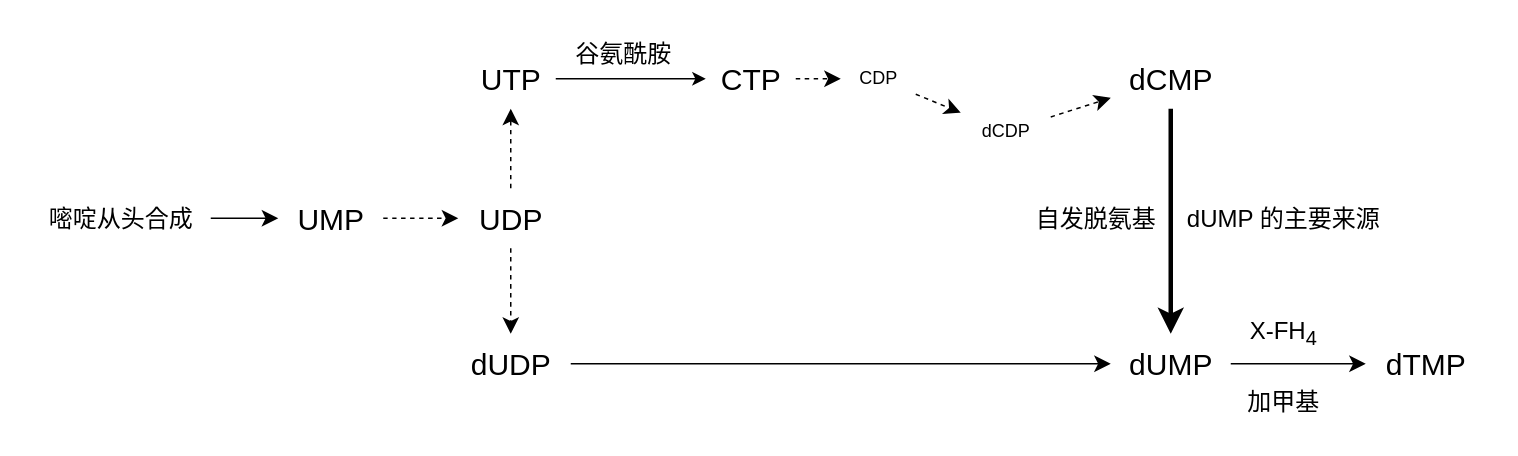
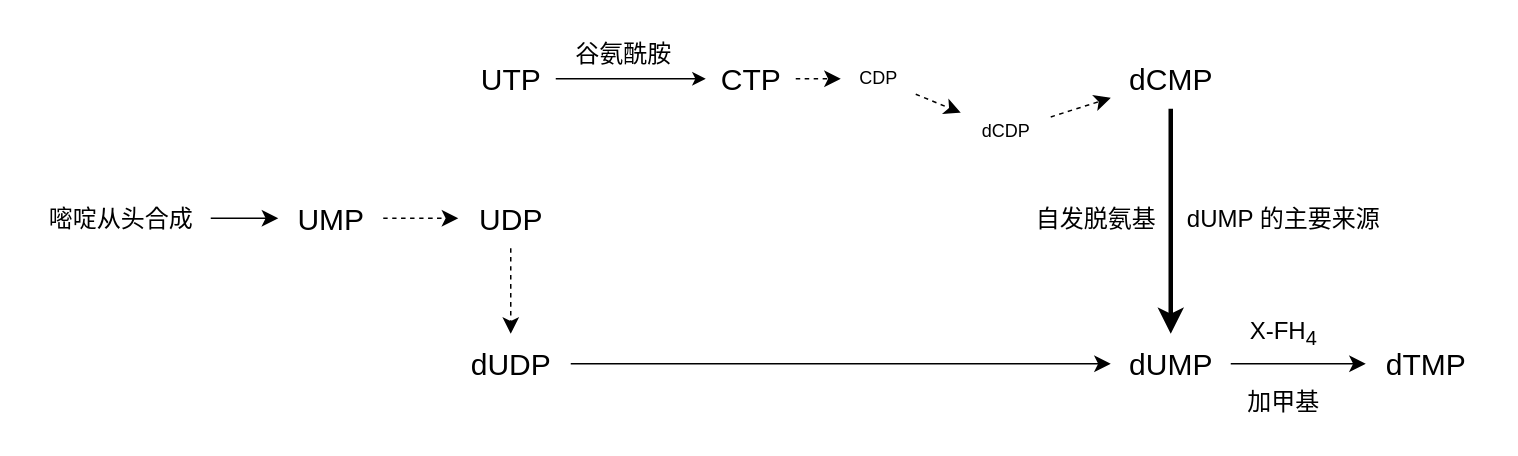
(511, 154) -> none
